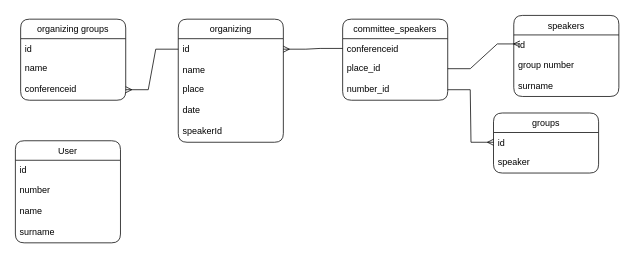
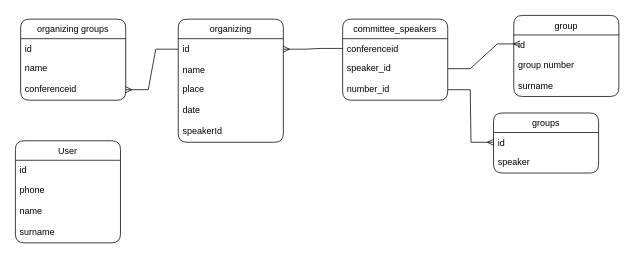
(566, 26) -> (566, 26)
(364, 68) -> (371, 68)
(35, 190) -> (32, 190)
